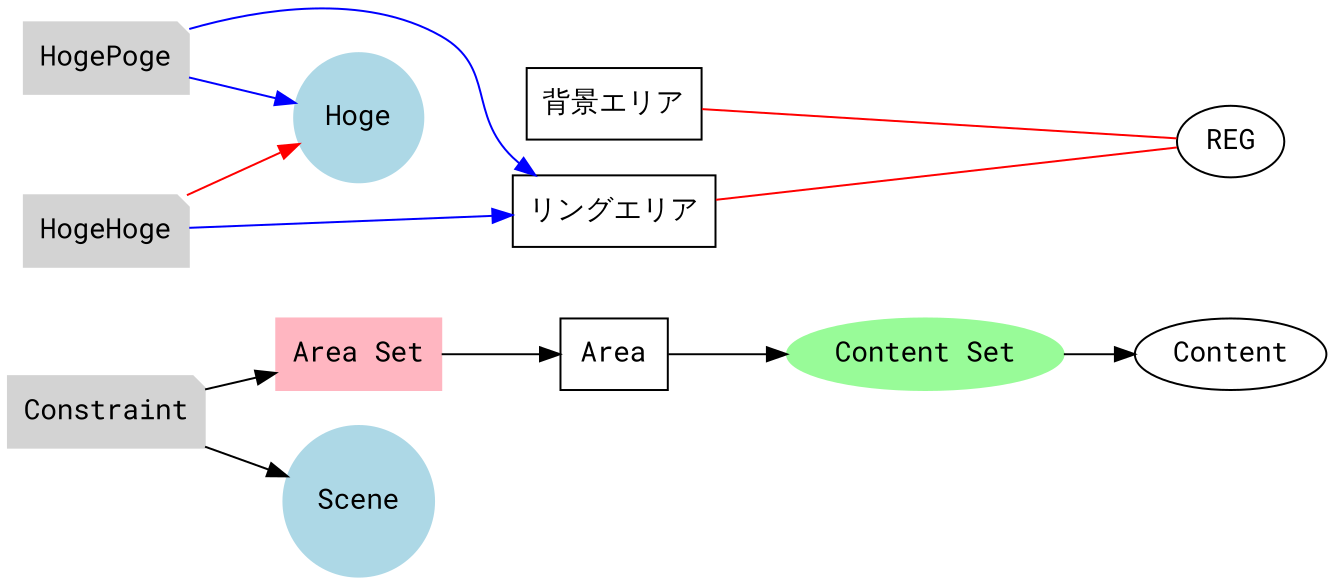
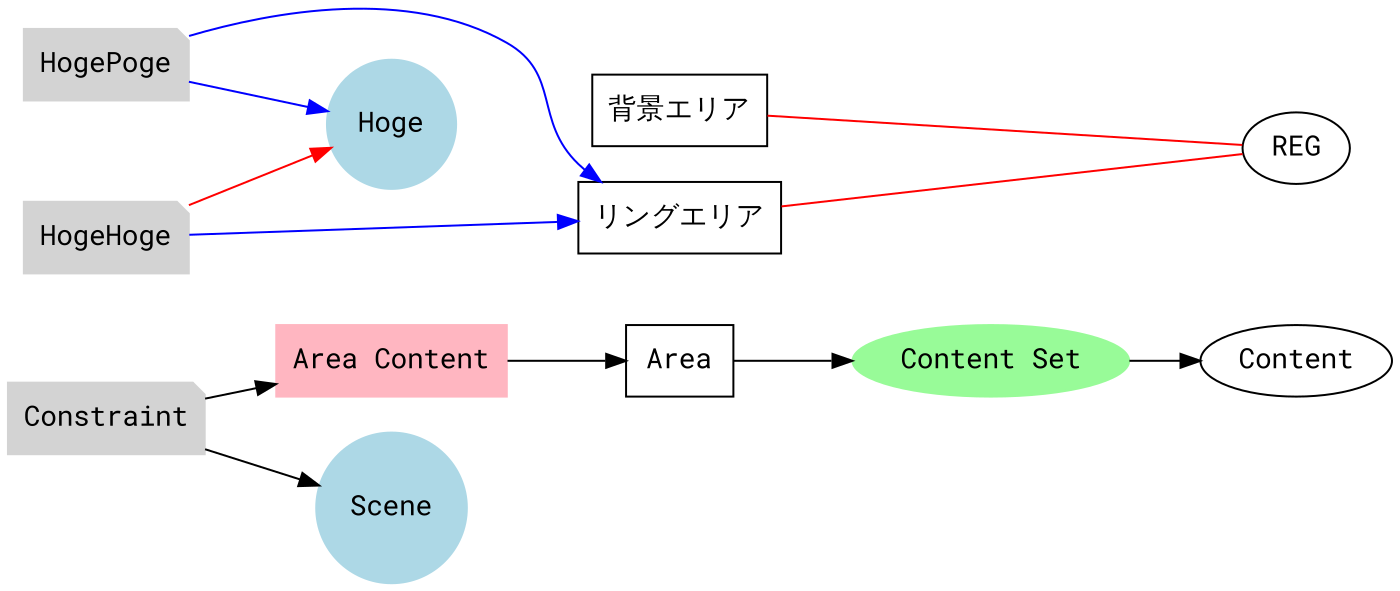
(359, 354) -> (392, 361)
